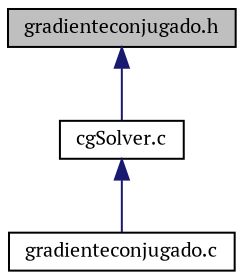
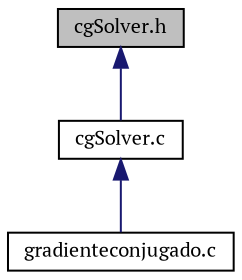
(122, 28) -> (121, 28)
